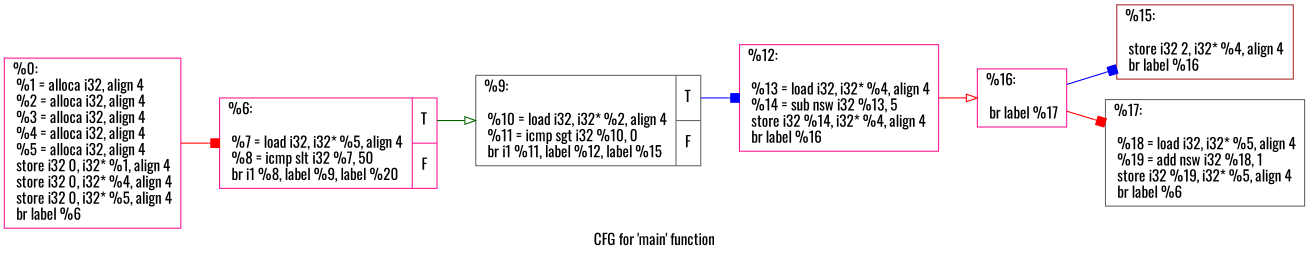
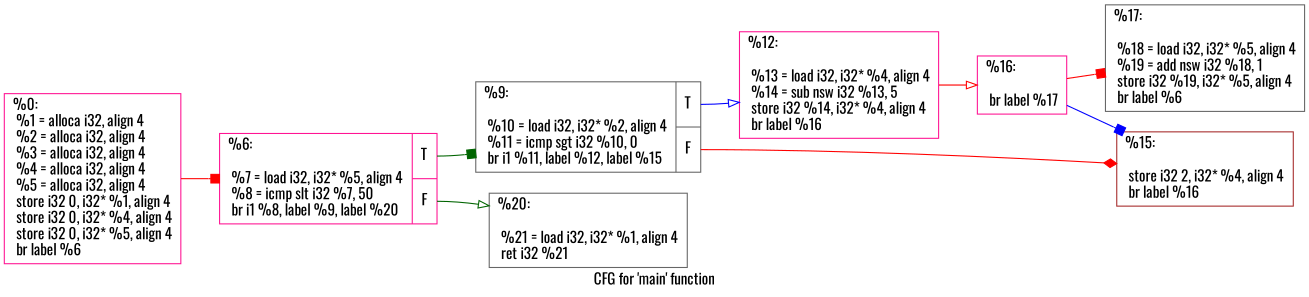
(715, 98) -> (715, 104)
(451, 121) -> (451, 156)
none -> (902, 154)
none -> (588, 230)
